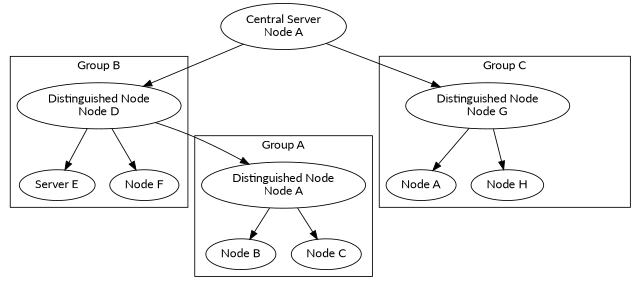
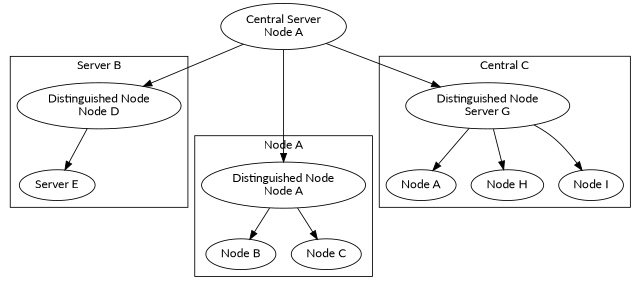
(99, 66) -> (99, 66)
(505, 66) -> (505, 66)
(488, 106) -> (488, 106)
(203, 141) -> (284, 101)
(284, 146) -> (284, 146)
(144, 185) -> none
none -> (591, 185)
